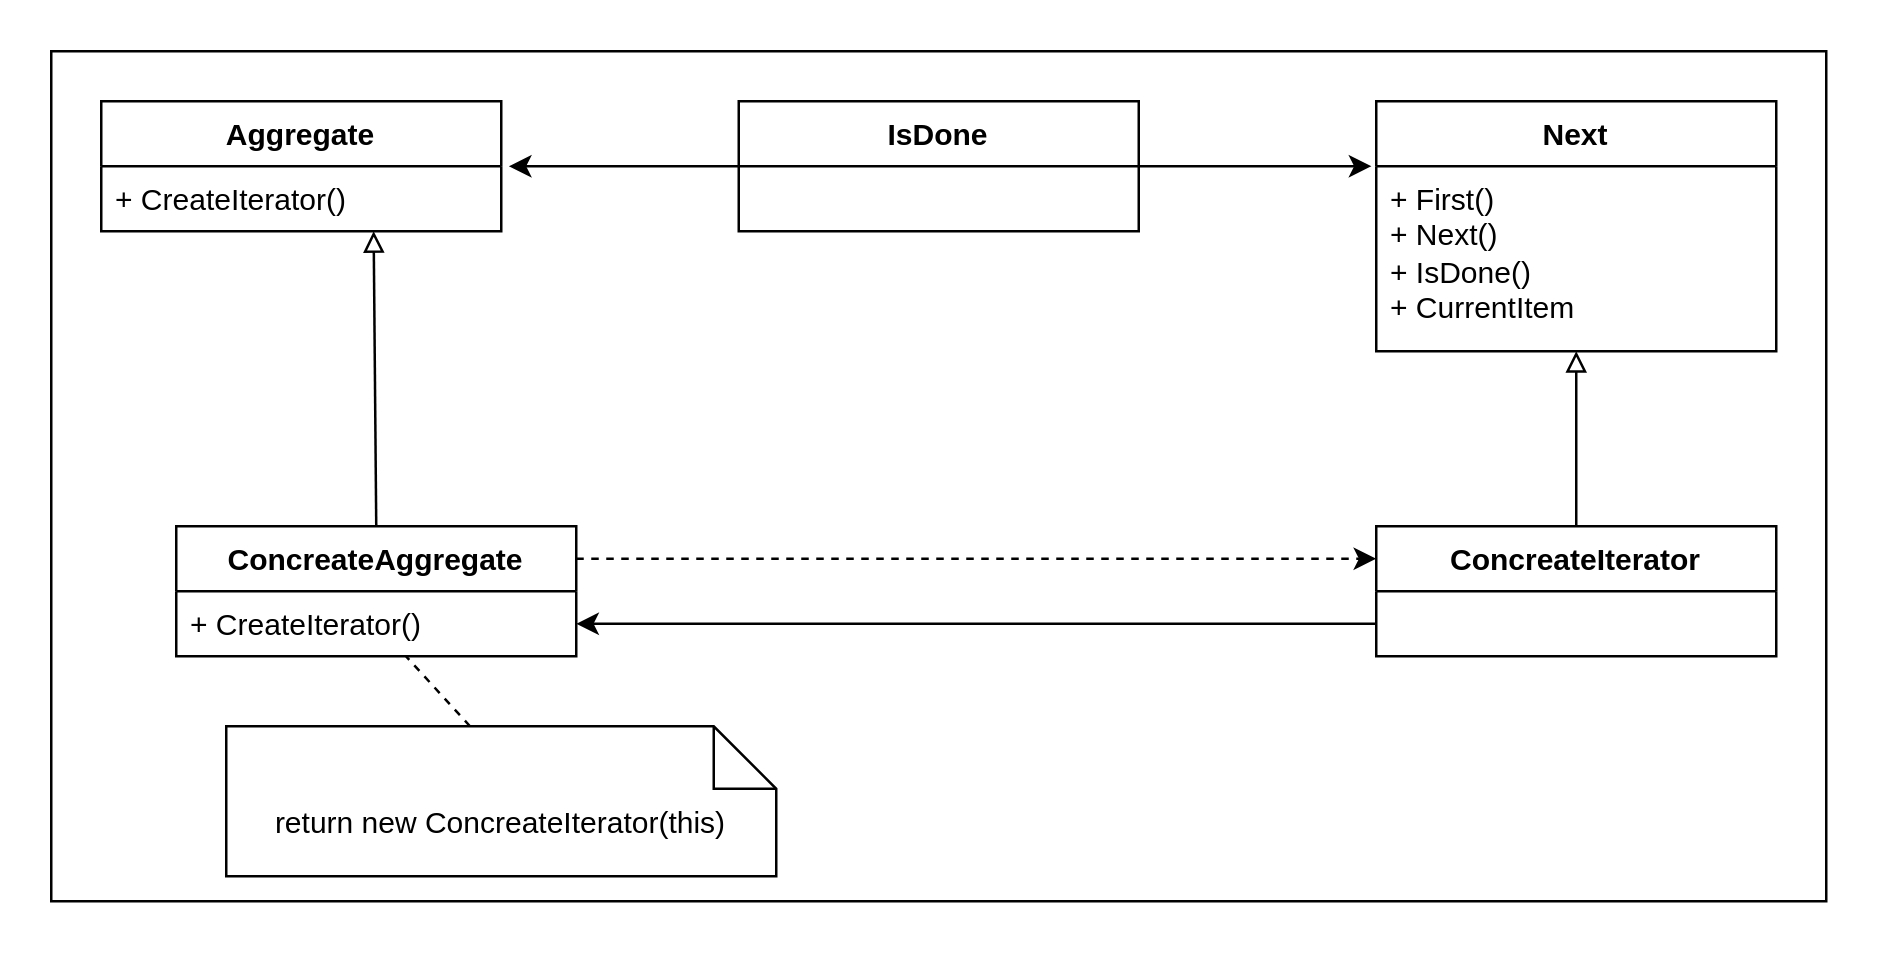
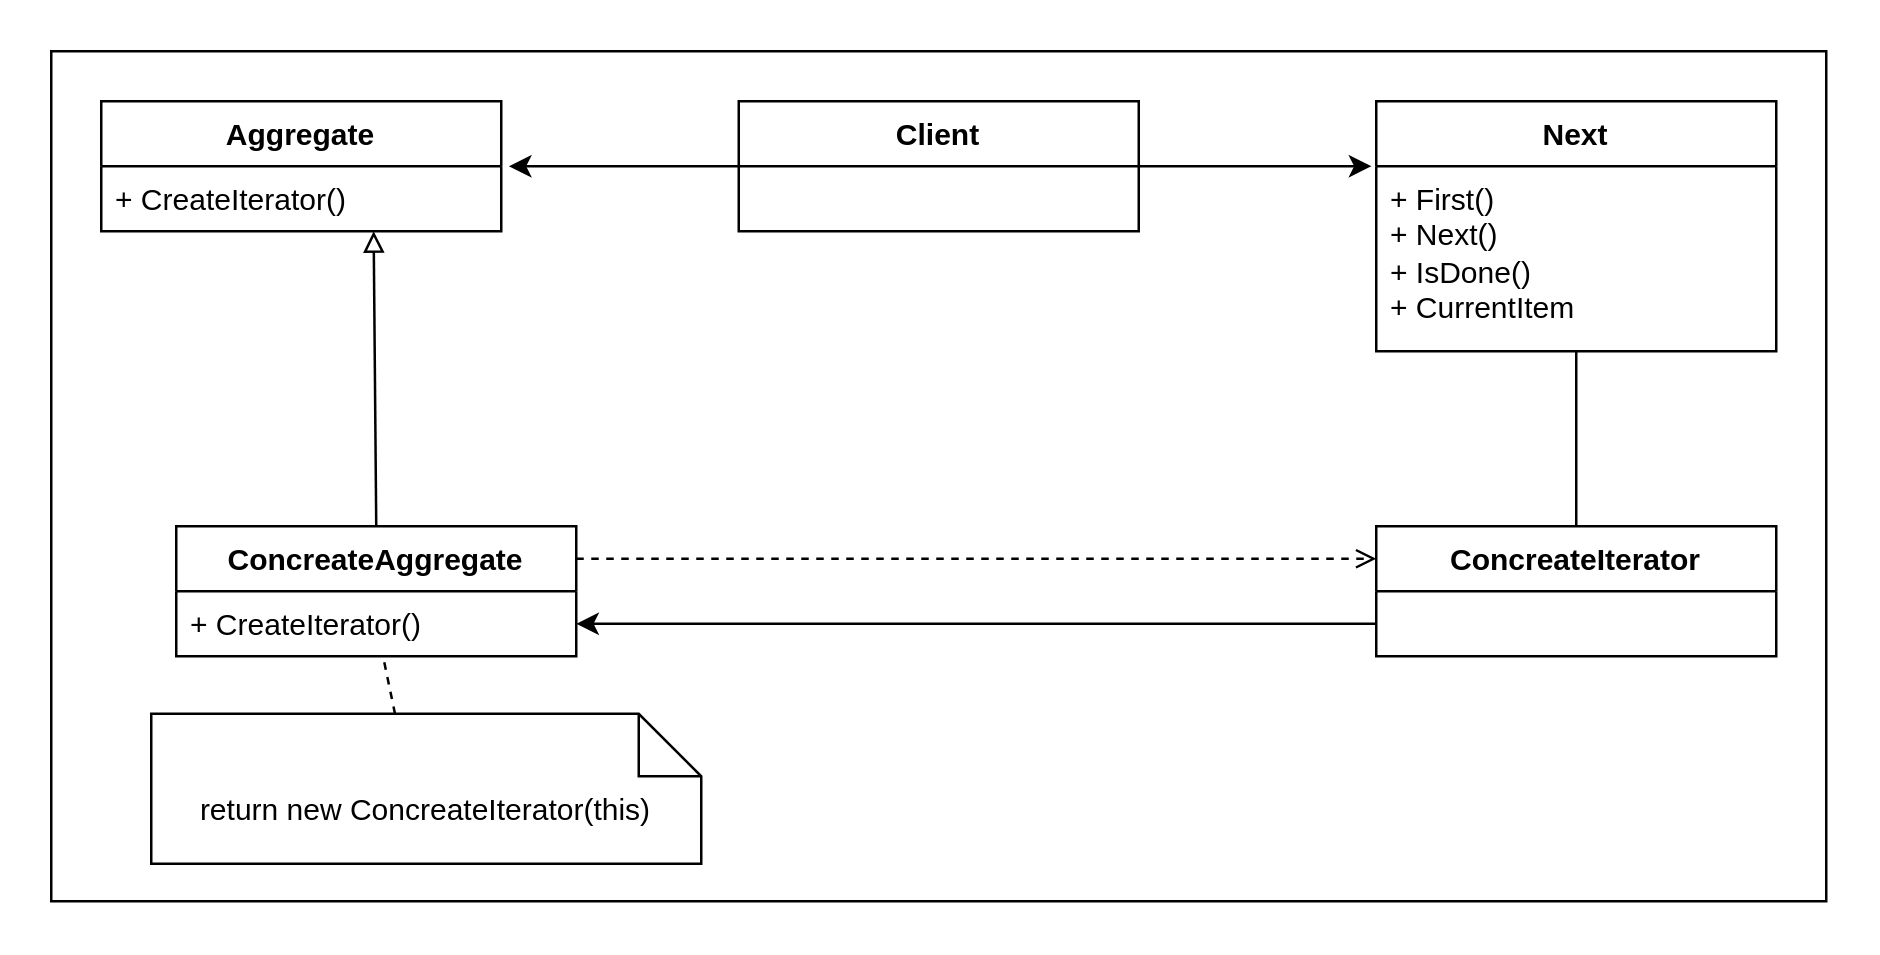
(939, 137) -> (939, 137)
(1576, 373) -> (1576, 365)
(1358, 559) -> (1363, 559)
(501, 801) -> (426, 789)
